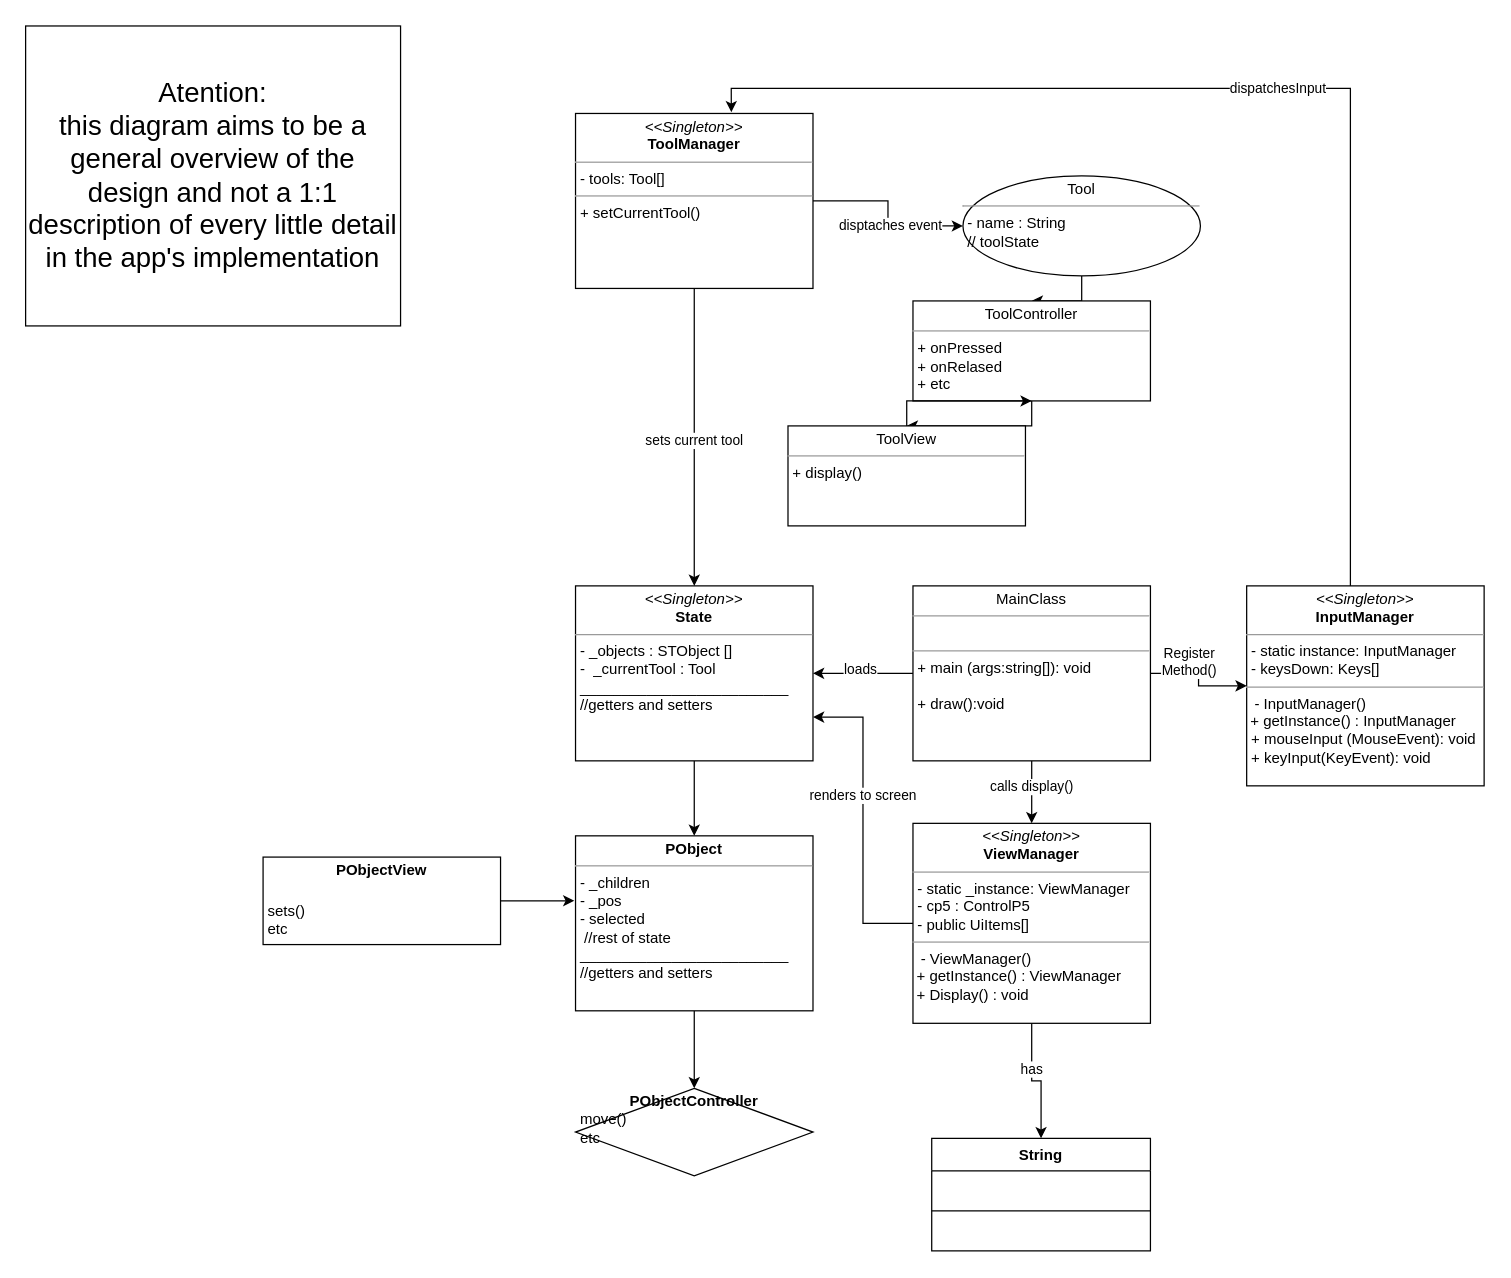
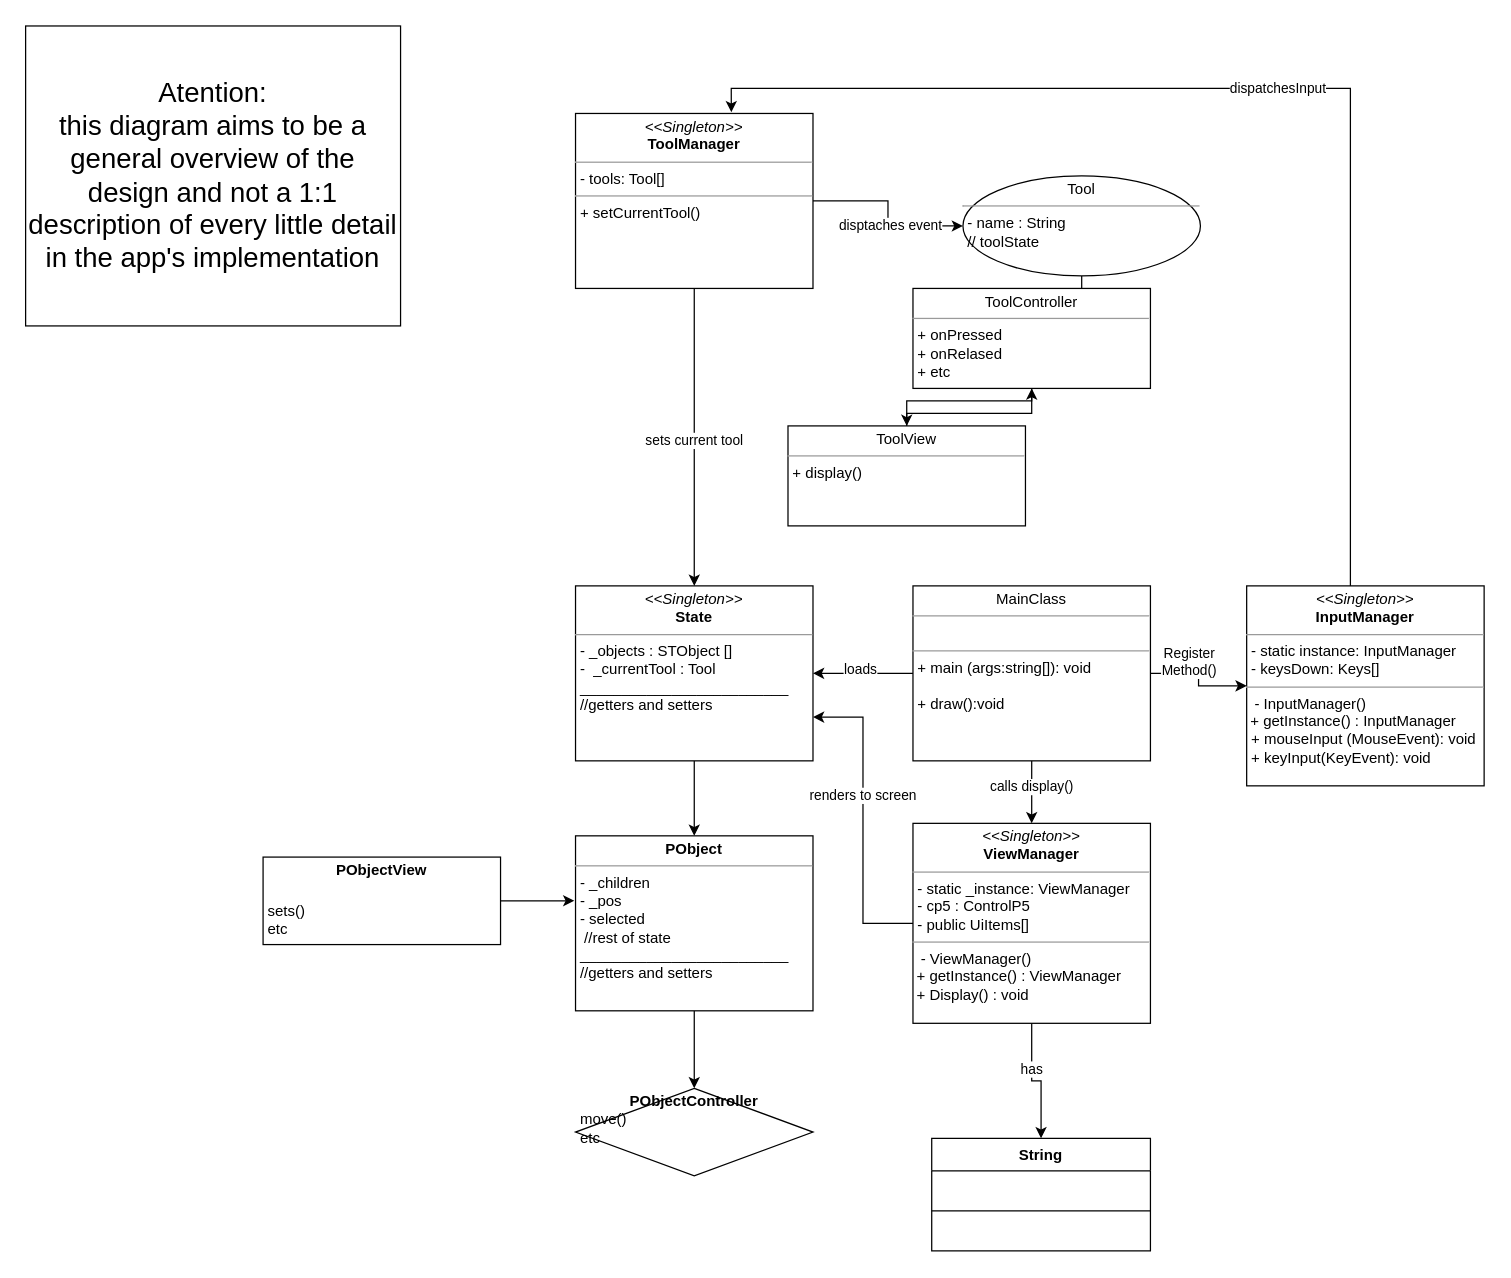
(1032, 351) -> (1032, 338)
